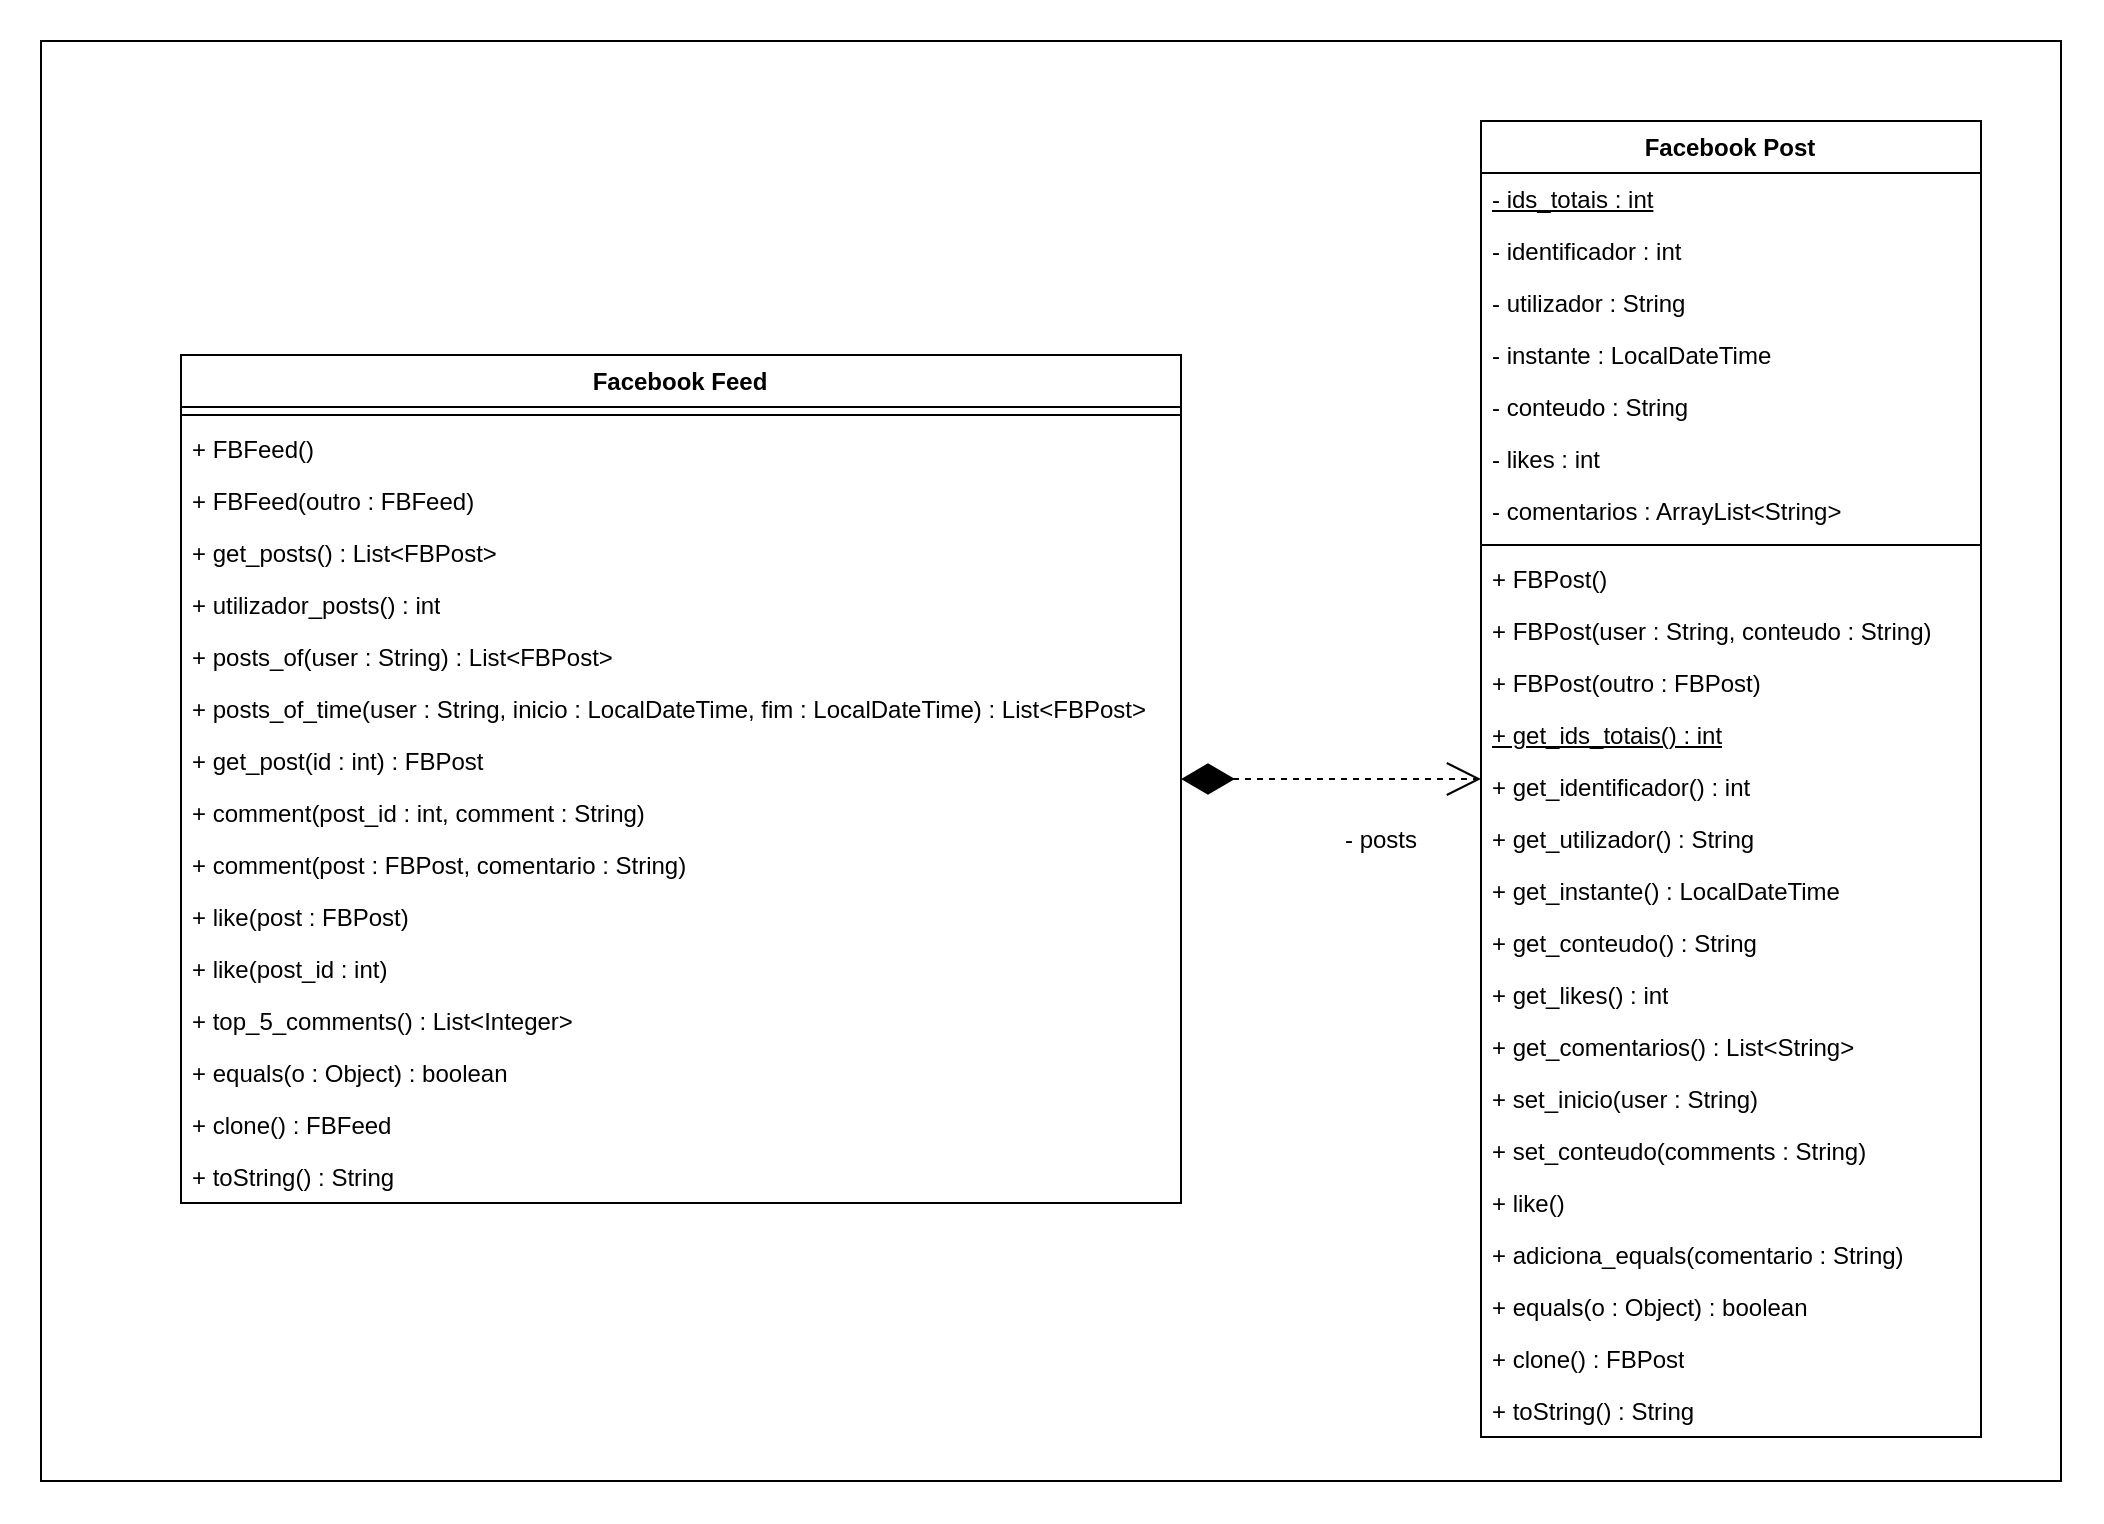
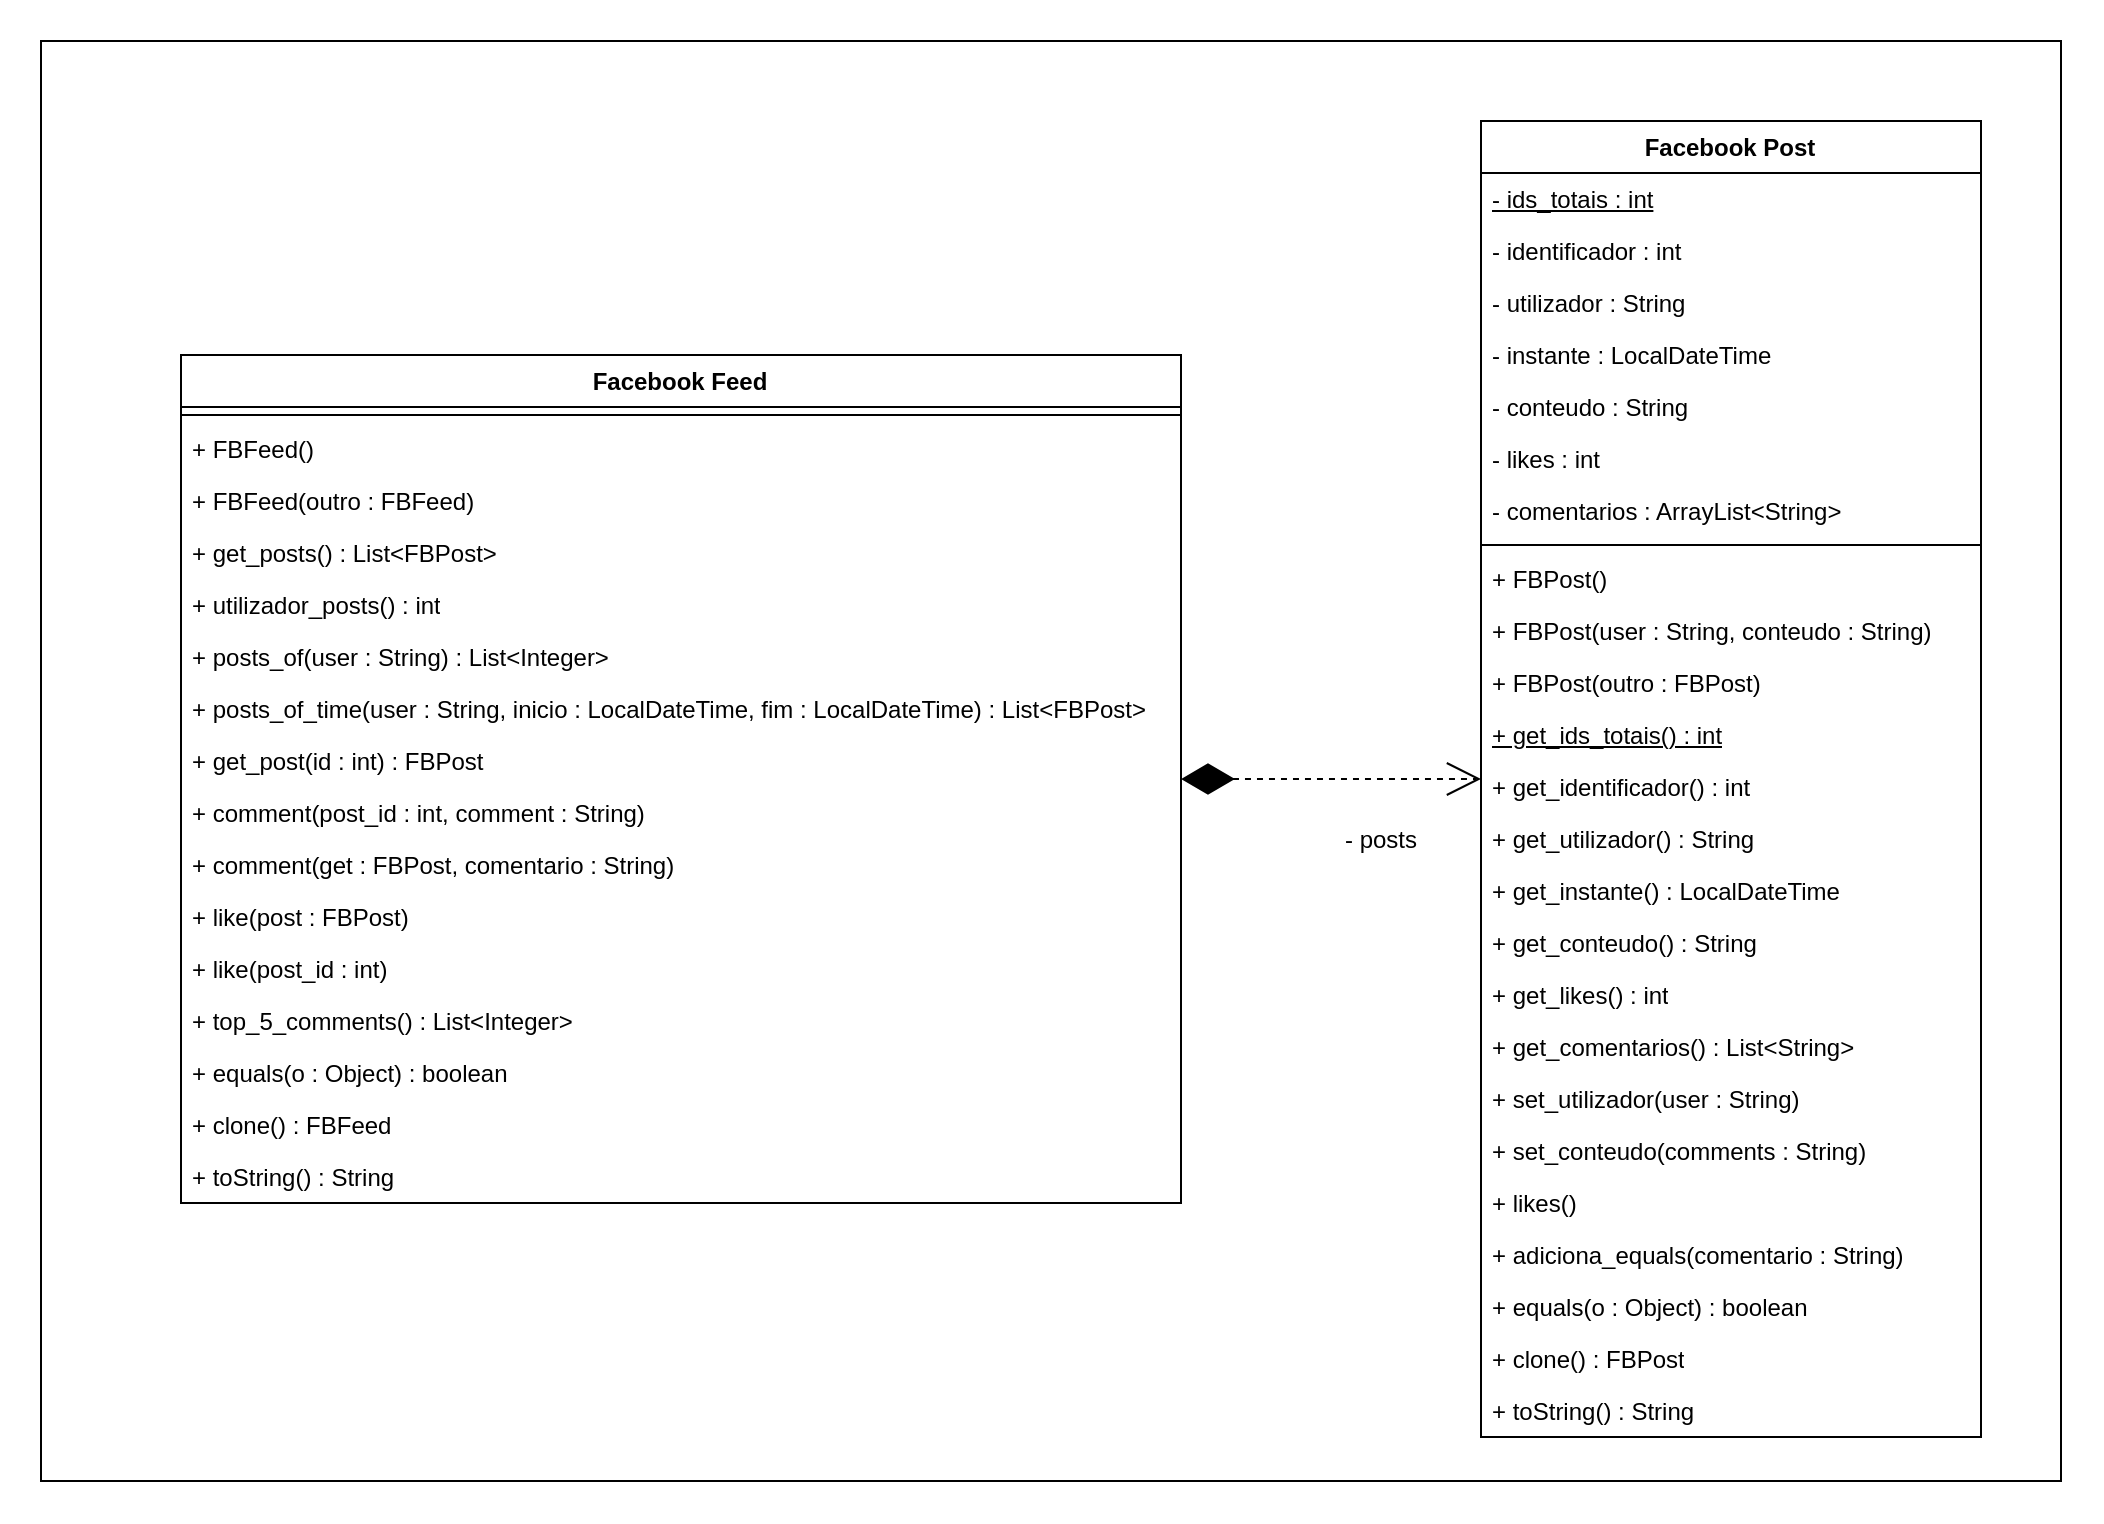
(434, 659) -> (440, 659)
(461, 867) -> (454, 867)
(1649, 1101) -> (1676, 1101)
(1537, 1205) -> (1544, 1205)
